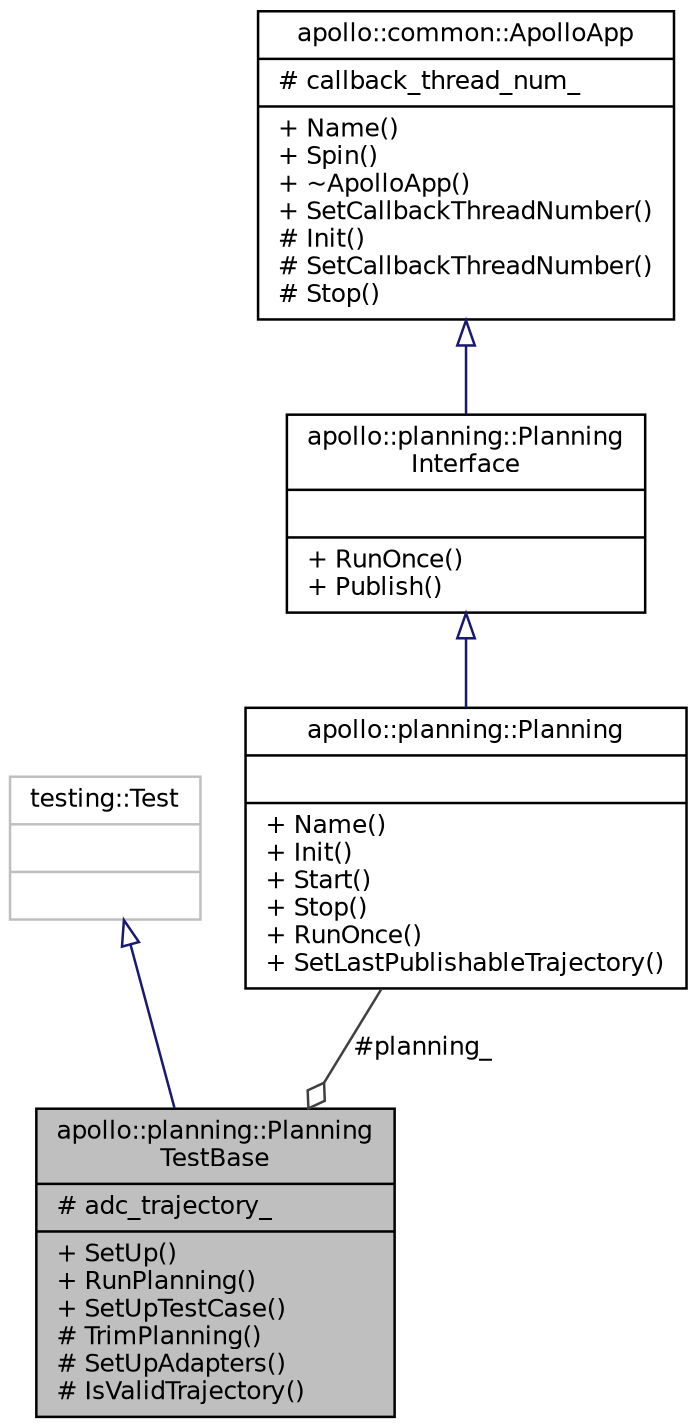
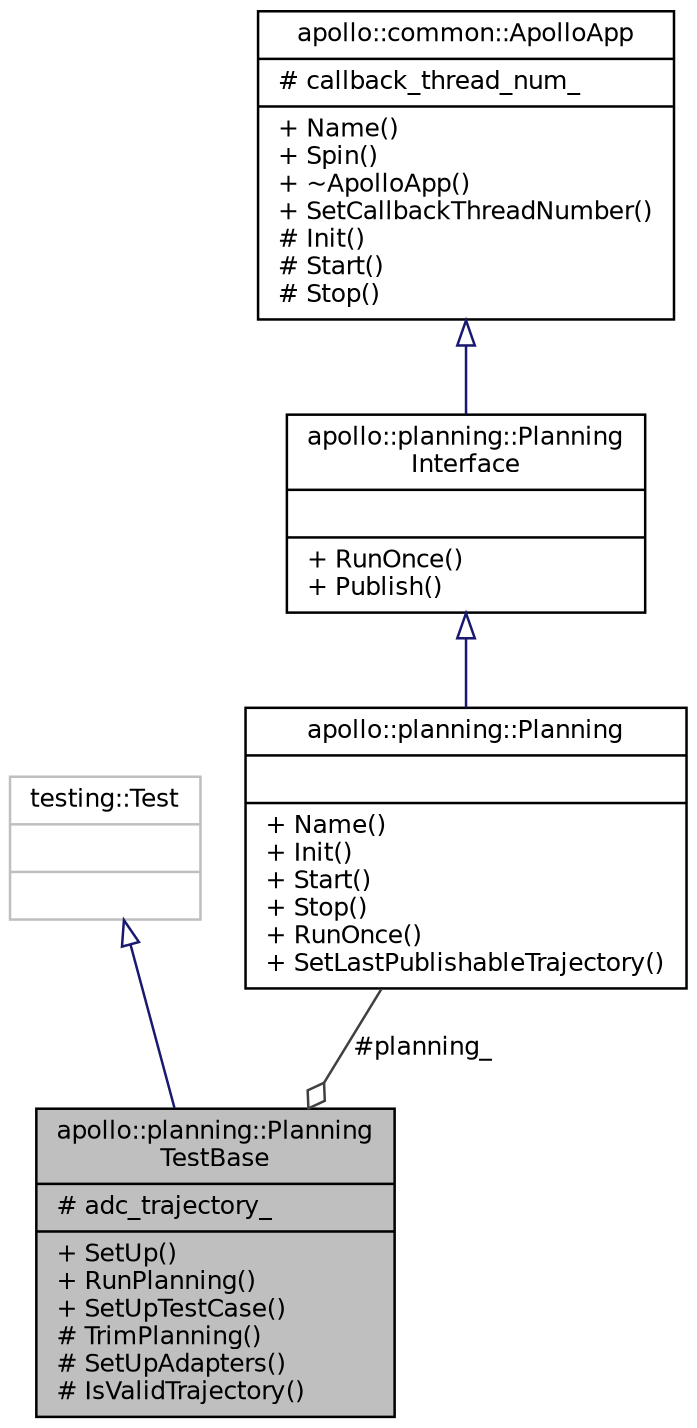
(466, 267) -> (332, 267)
